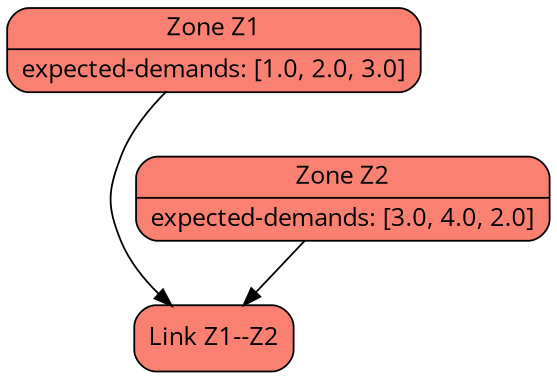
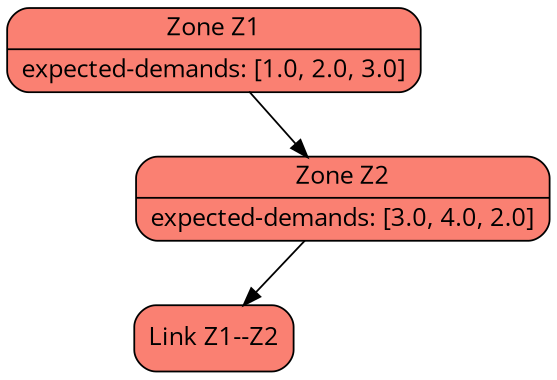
(111, 191) -> (272, 118)
